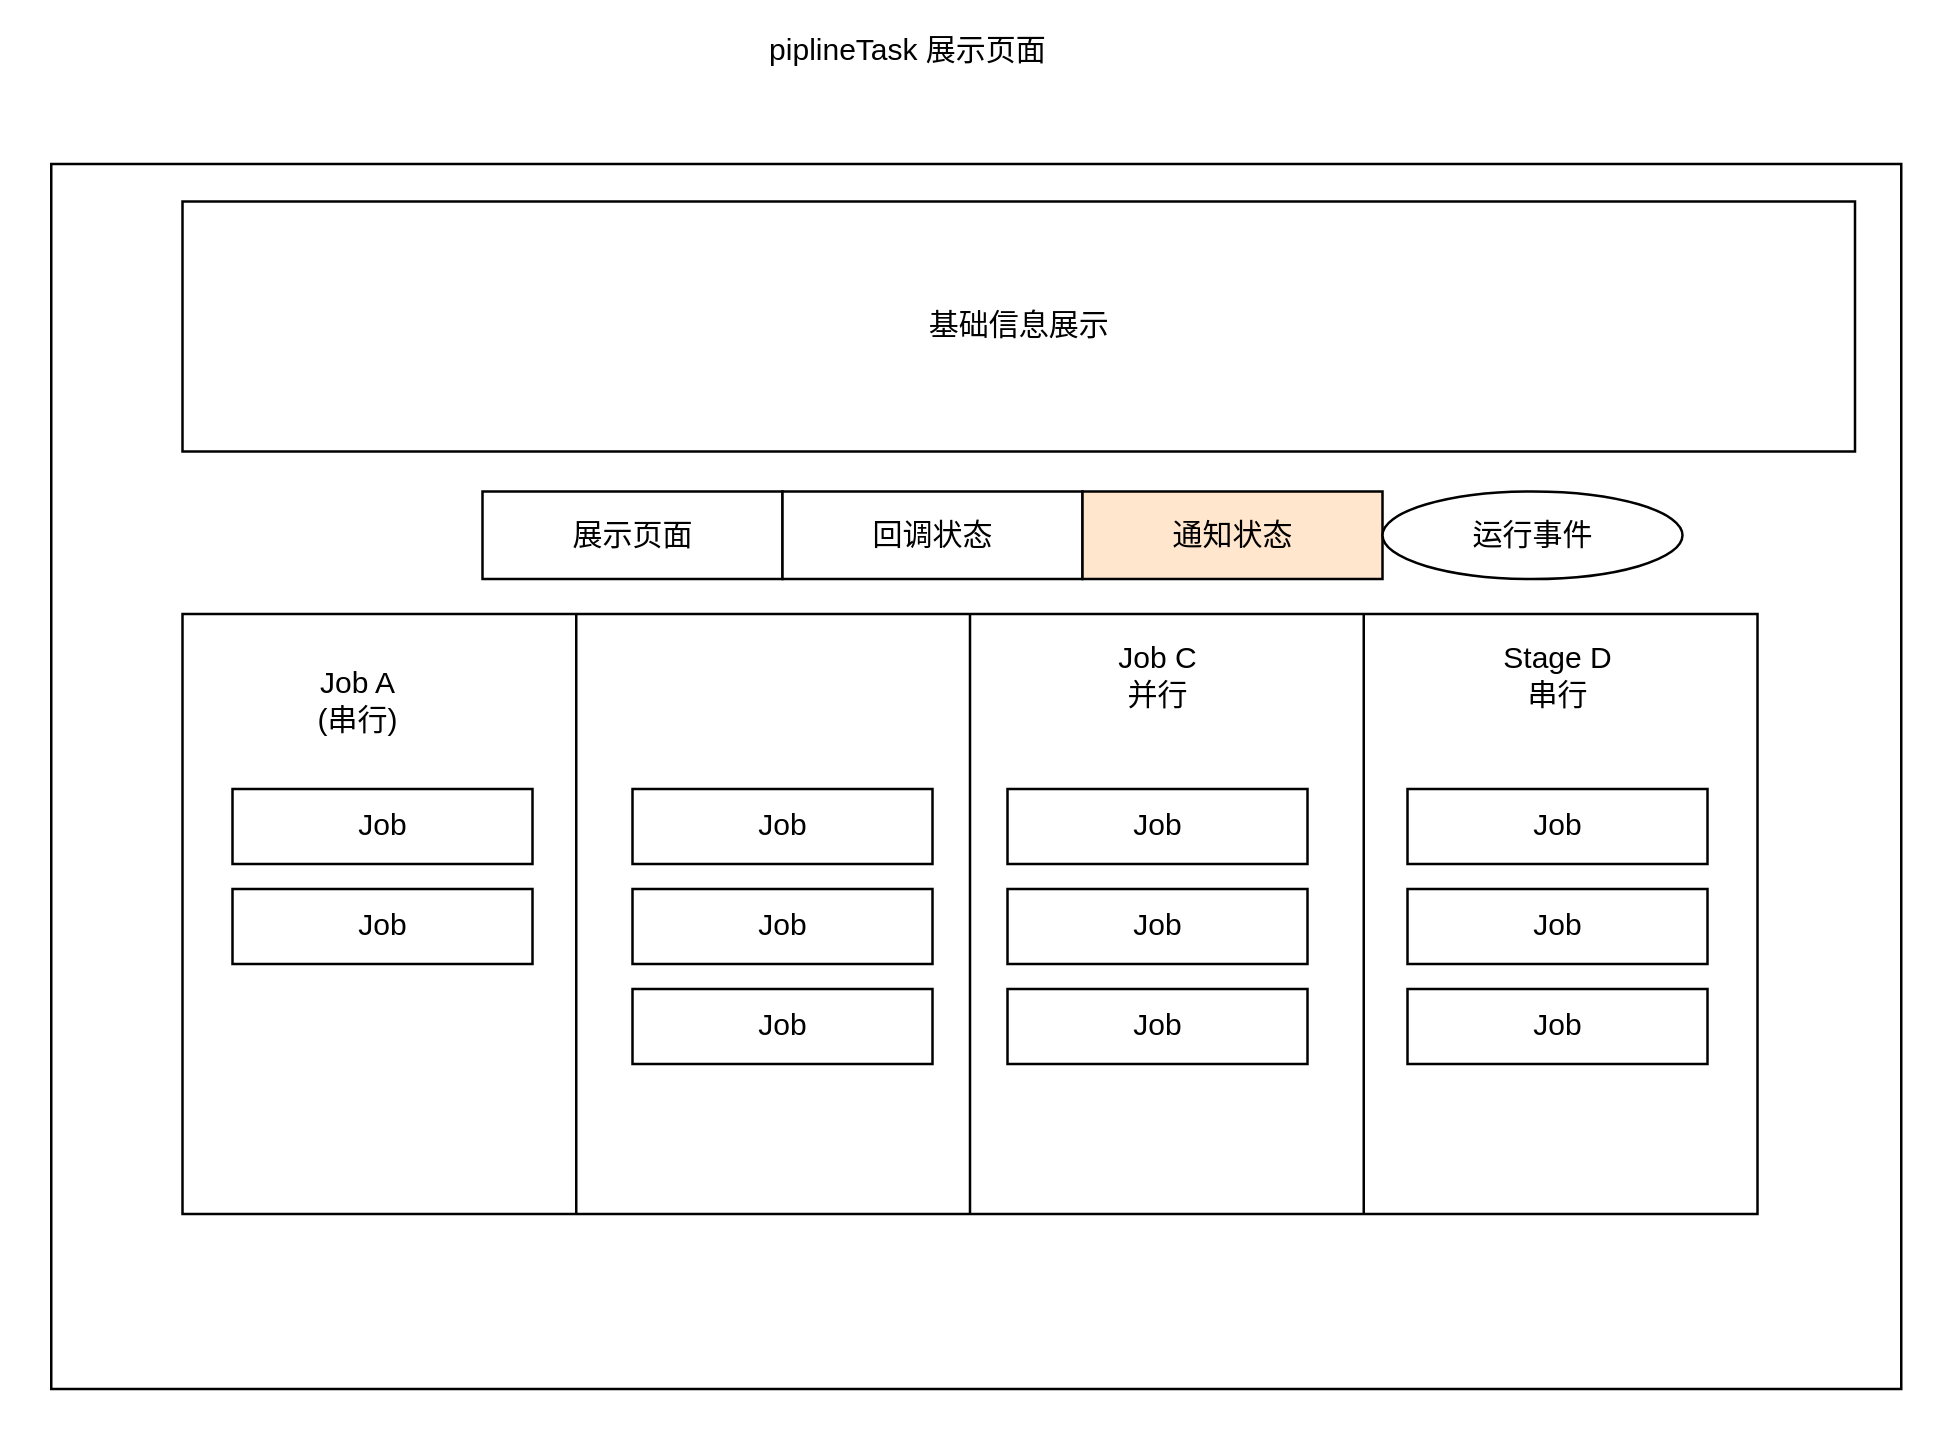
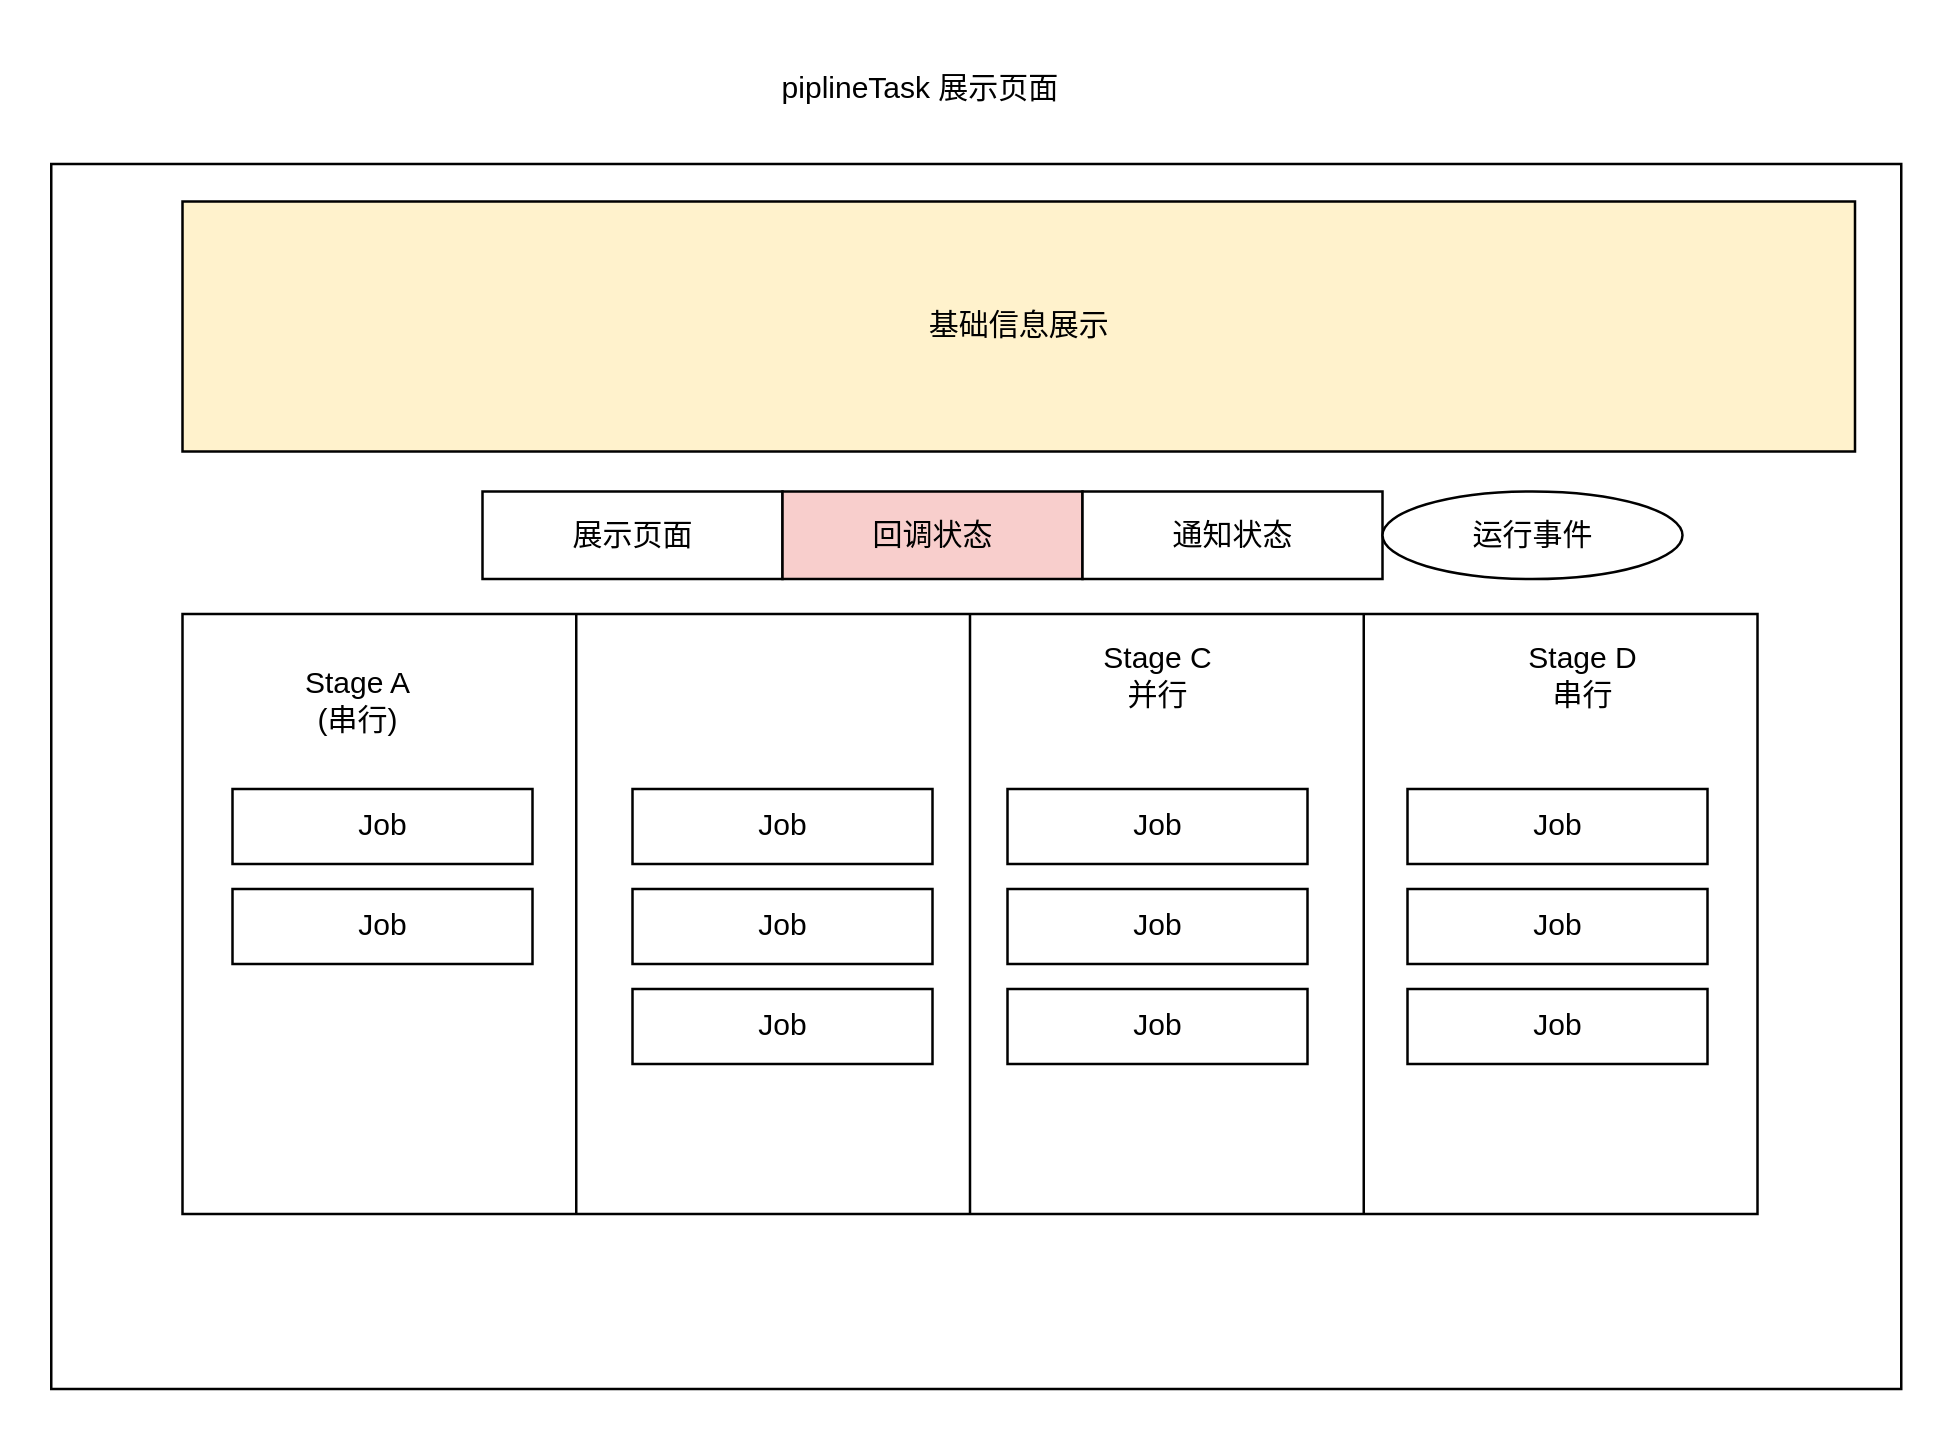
(909, 51) -> (921, 89)
(1019, 326) -> (1019, 326)
(933, 535) -> (933, 535)
(1233, 535) -> (1233, 535)
(1159, 676) -> (1159, 676)
(1558, 676) -> (1583, 676)
(359, 701) -> (359, 701)
